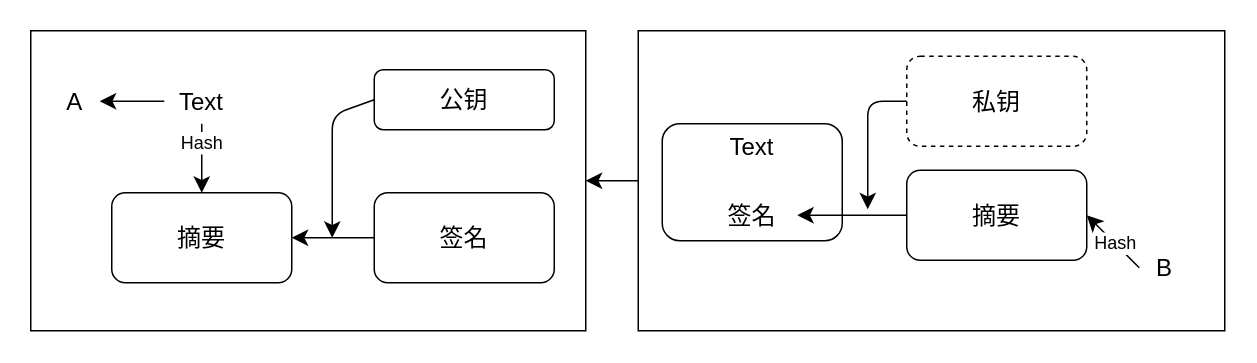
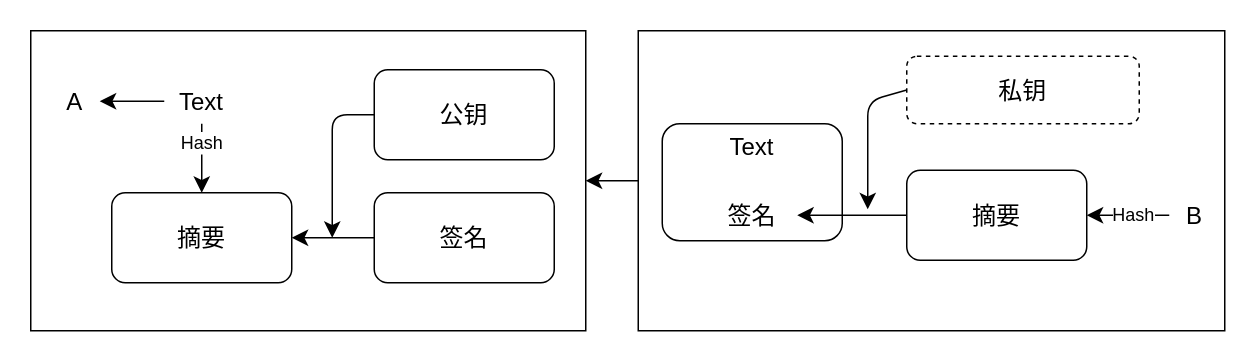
(464, 100) -> (464, 115)
(997, 101) -> (1023, 90)
(1165, 268) -> (1195, 215)
